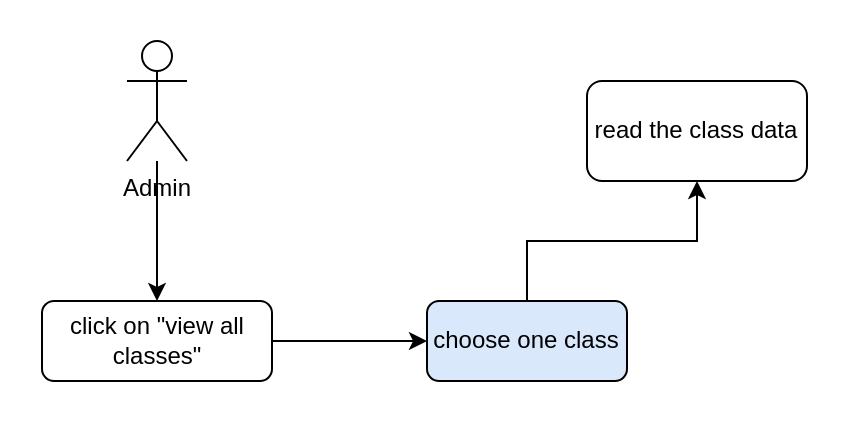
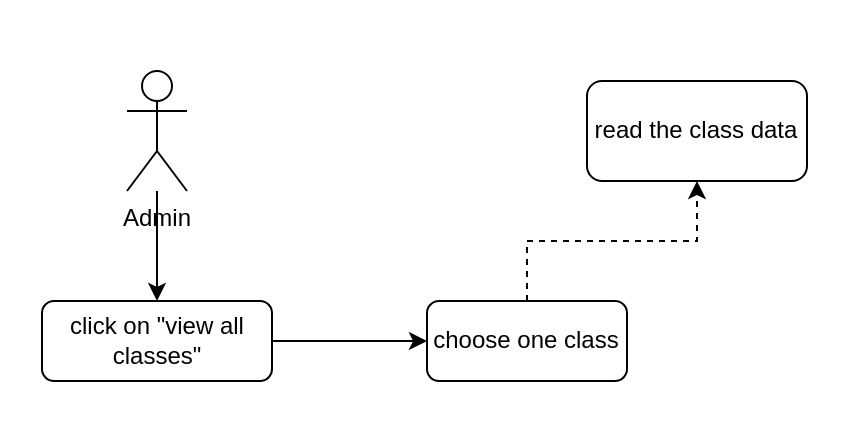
(157, 101) -> (157, 131)
(608, 241) -> (608, 241)
(527, 341) -> (527, 341)
